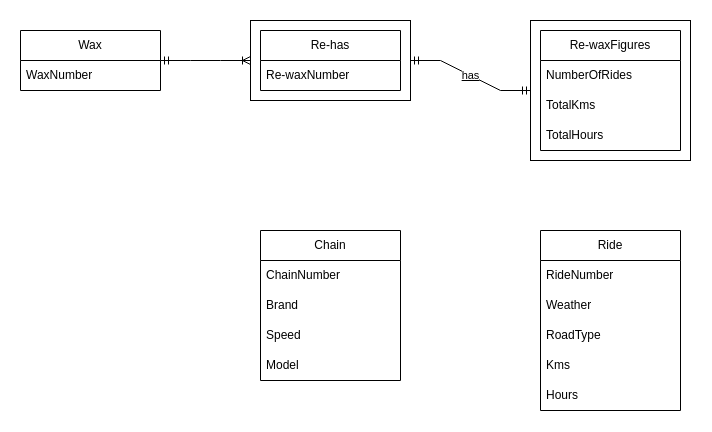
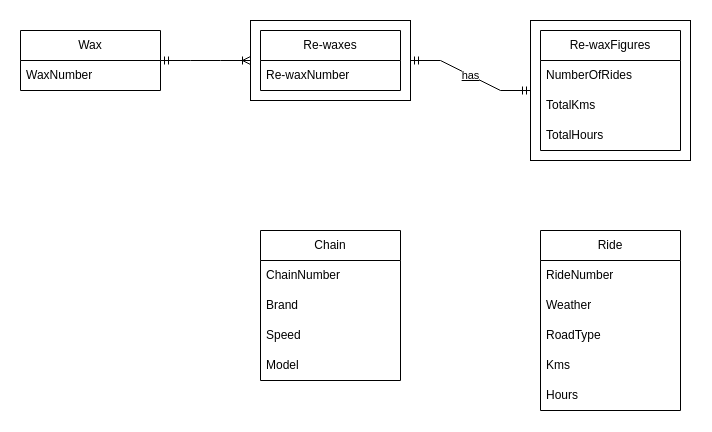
(331, 46) -> (331, 46)
